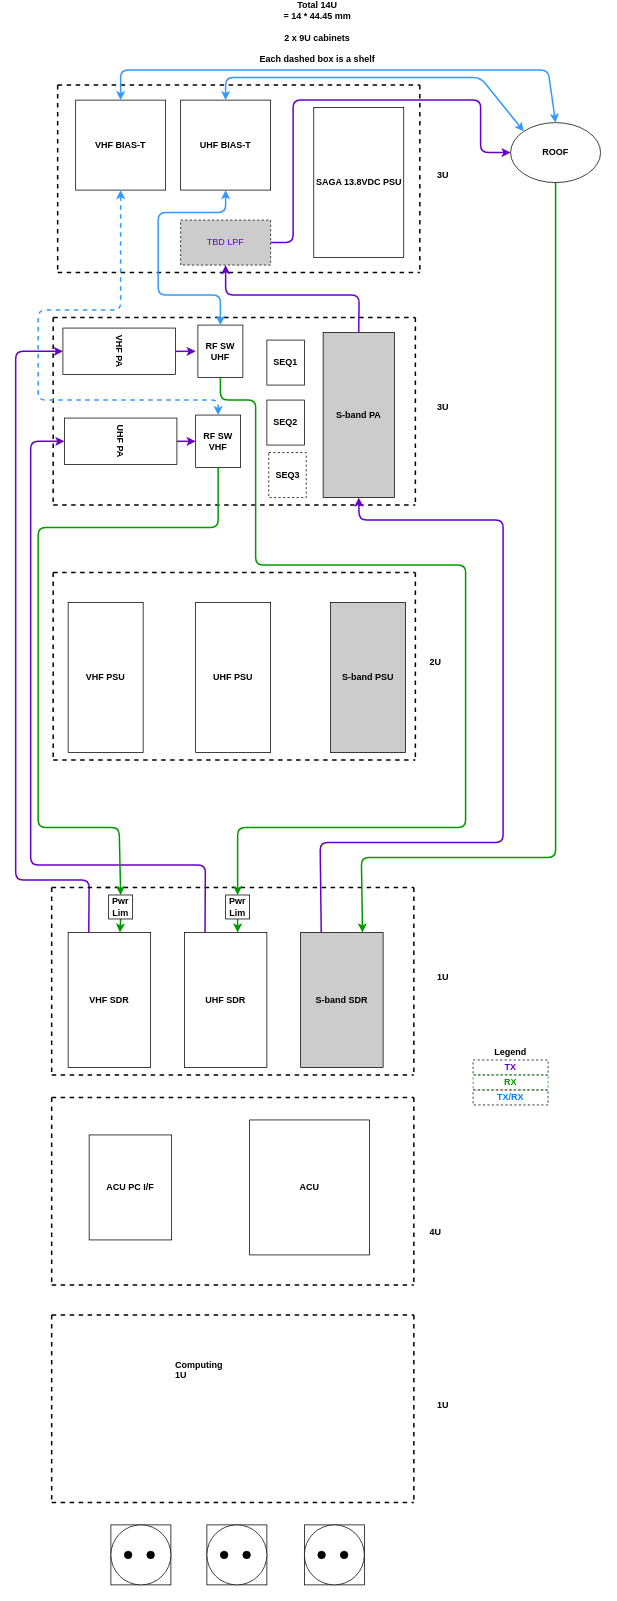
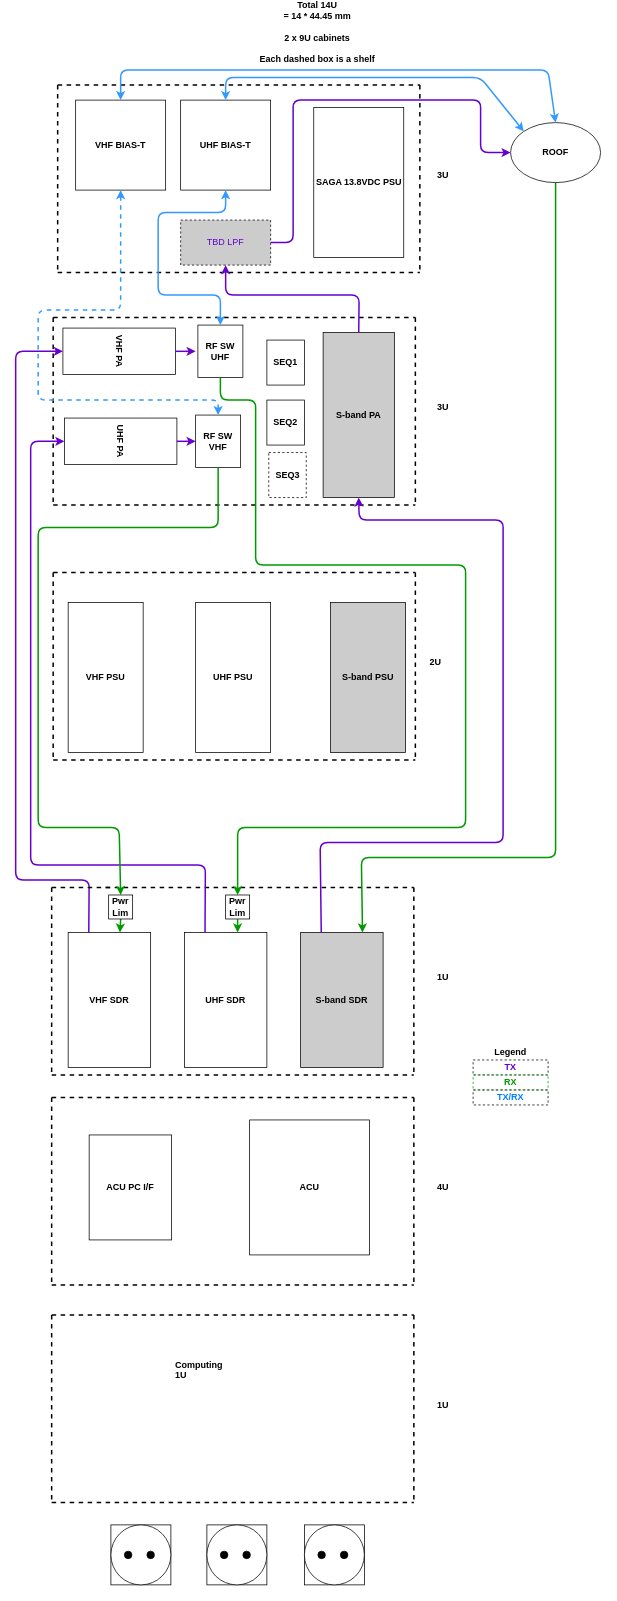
(435, 1233) -> (443, 1188)
